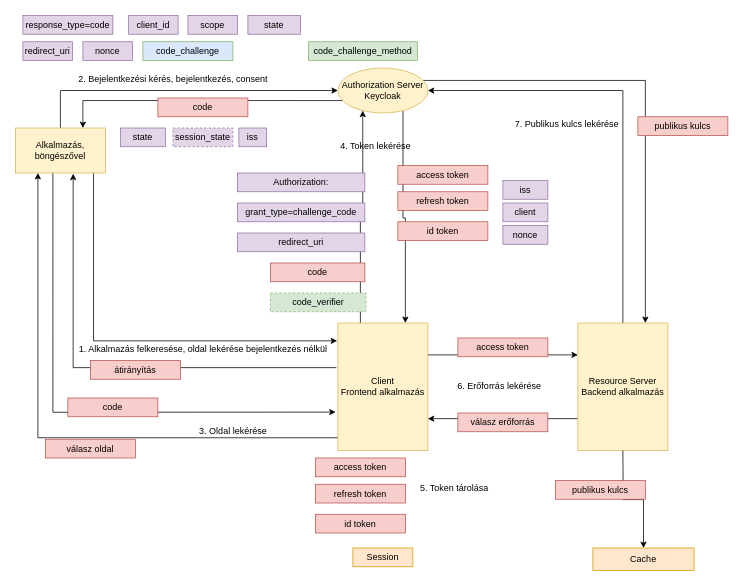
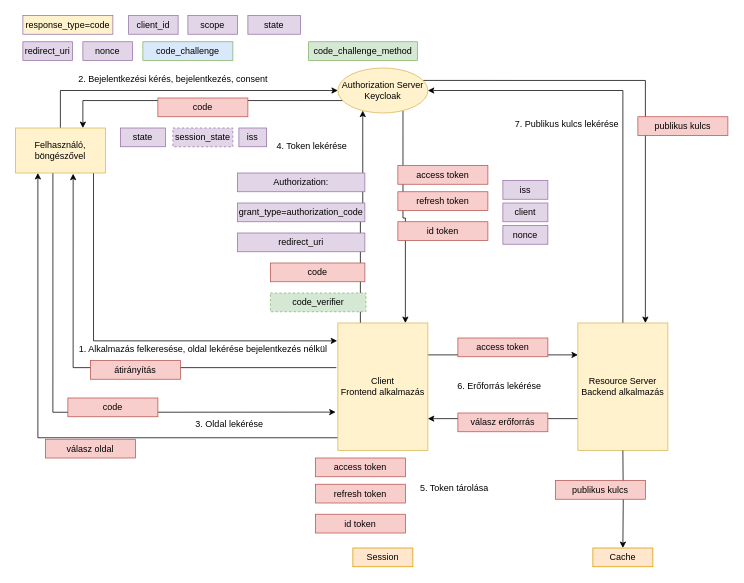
(68, 25) -> (68, 25)
(375, 147) -> (312, 147)
(60, 150) -> (60, 150)
(301, 213) -> (301, 213)
(233, 432) -> (229, 424)
(644, 559) -> (623, 557)
